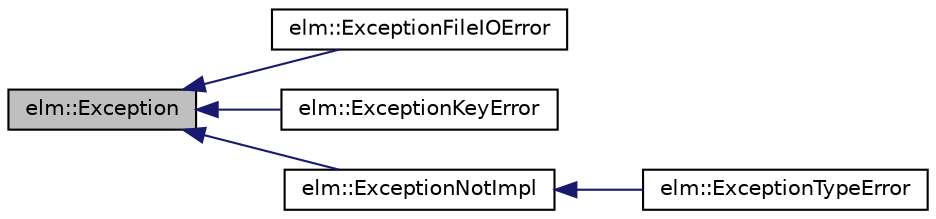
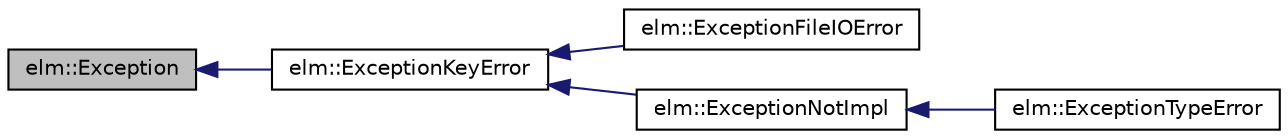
(272, 67) -> (597, 49)
(272, 152) -> (603, 91)
